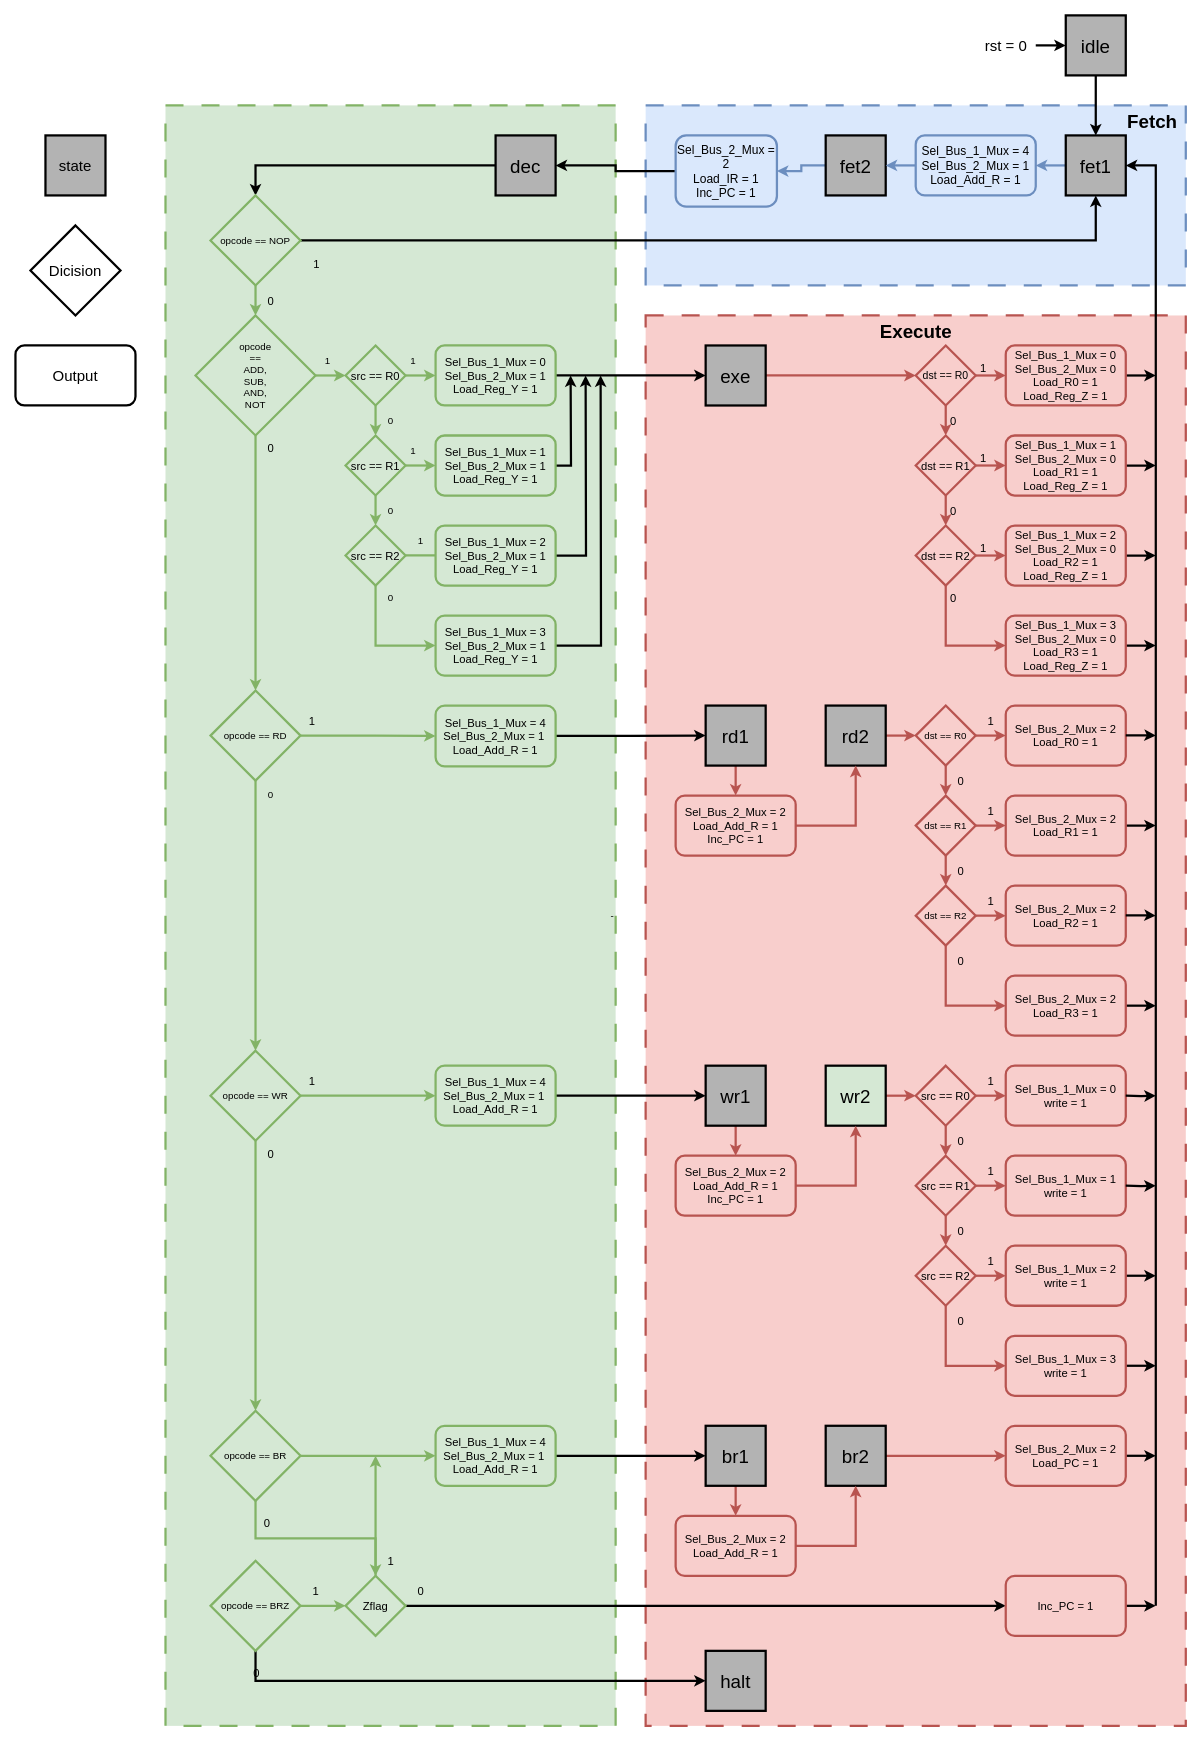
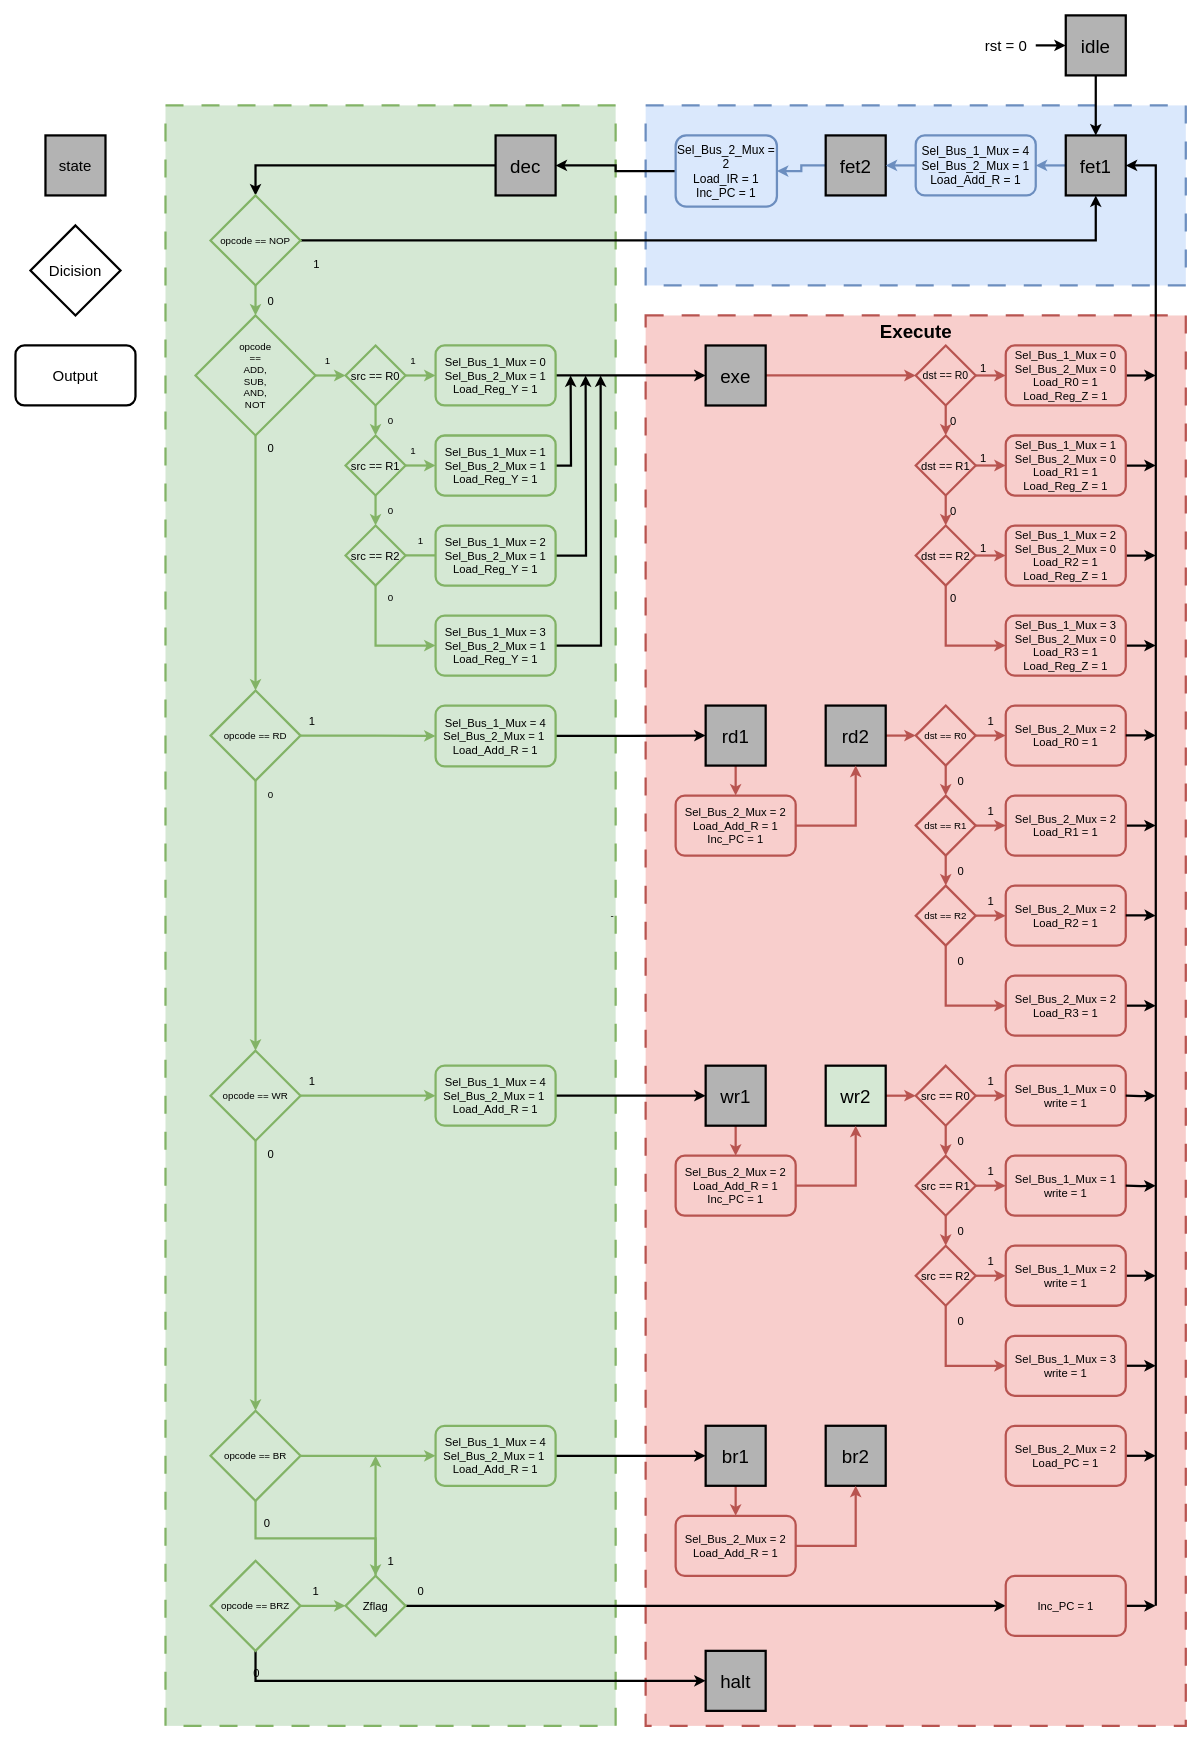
(1152, 120) -> none
(942, 1455) -> none
